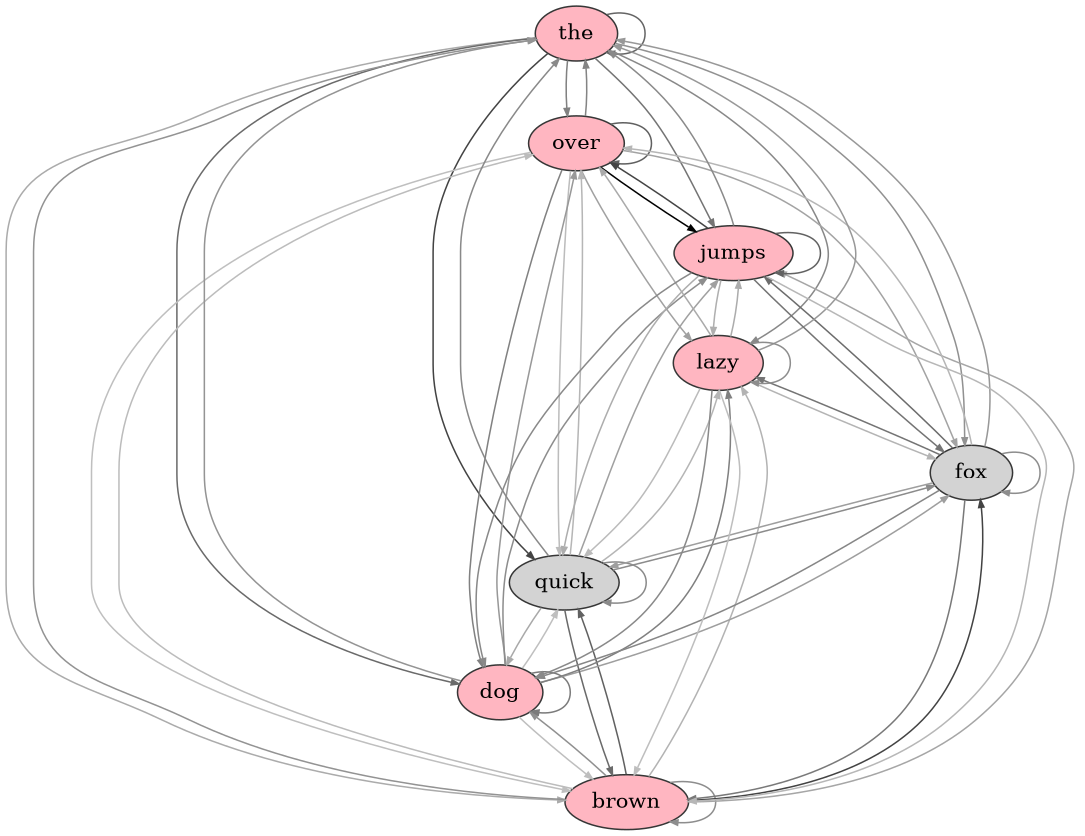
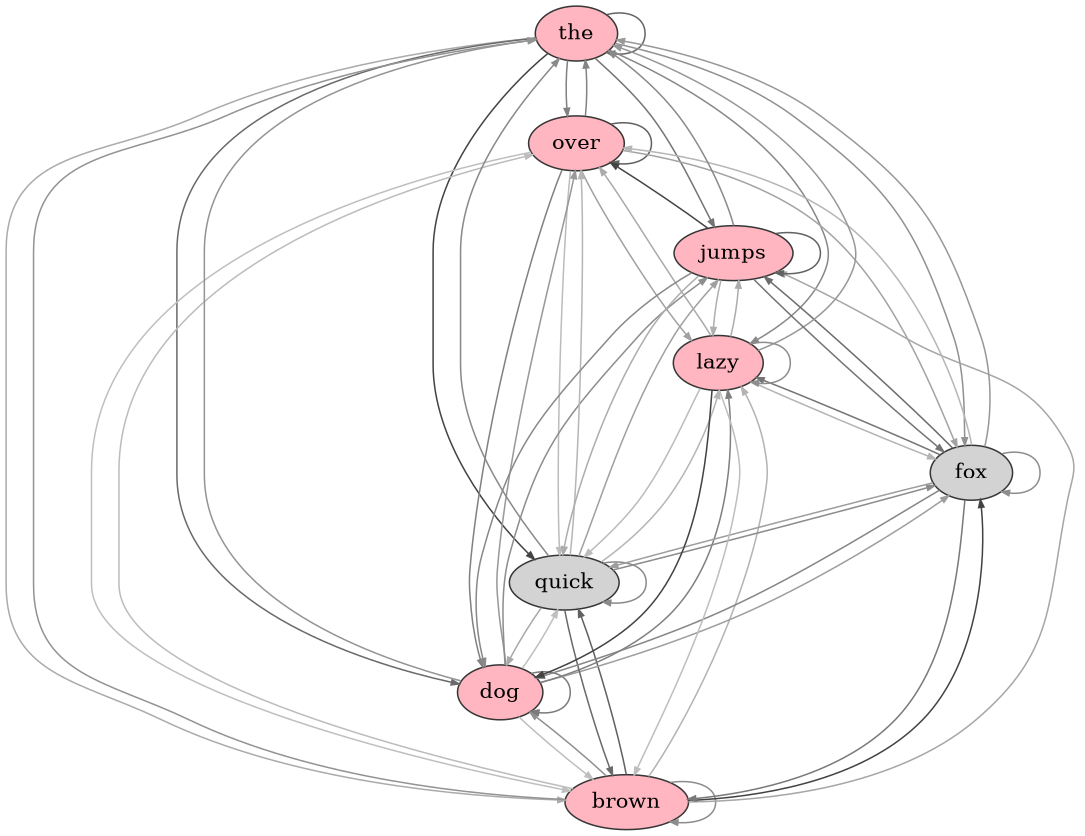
(644, 198) -> none
(676, 564) -> (676, 564)
(1029, 565) -> none
